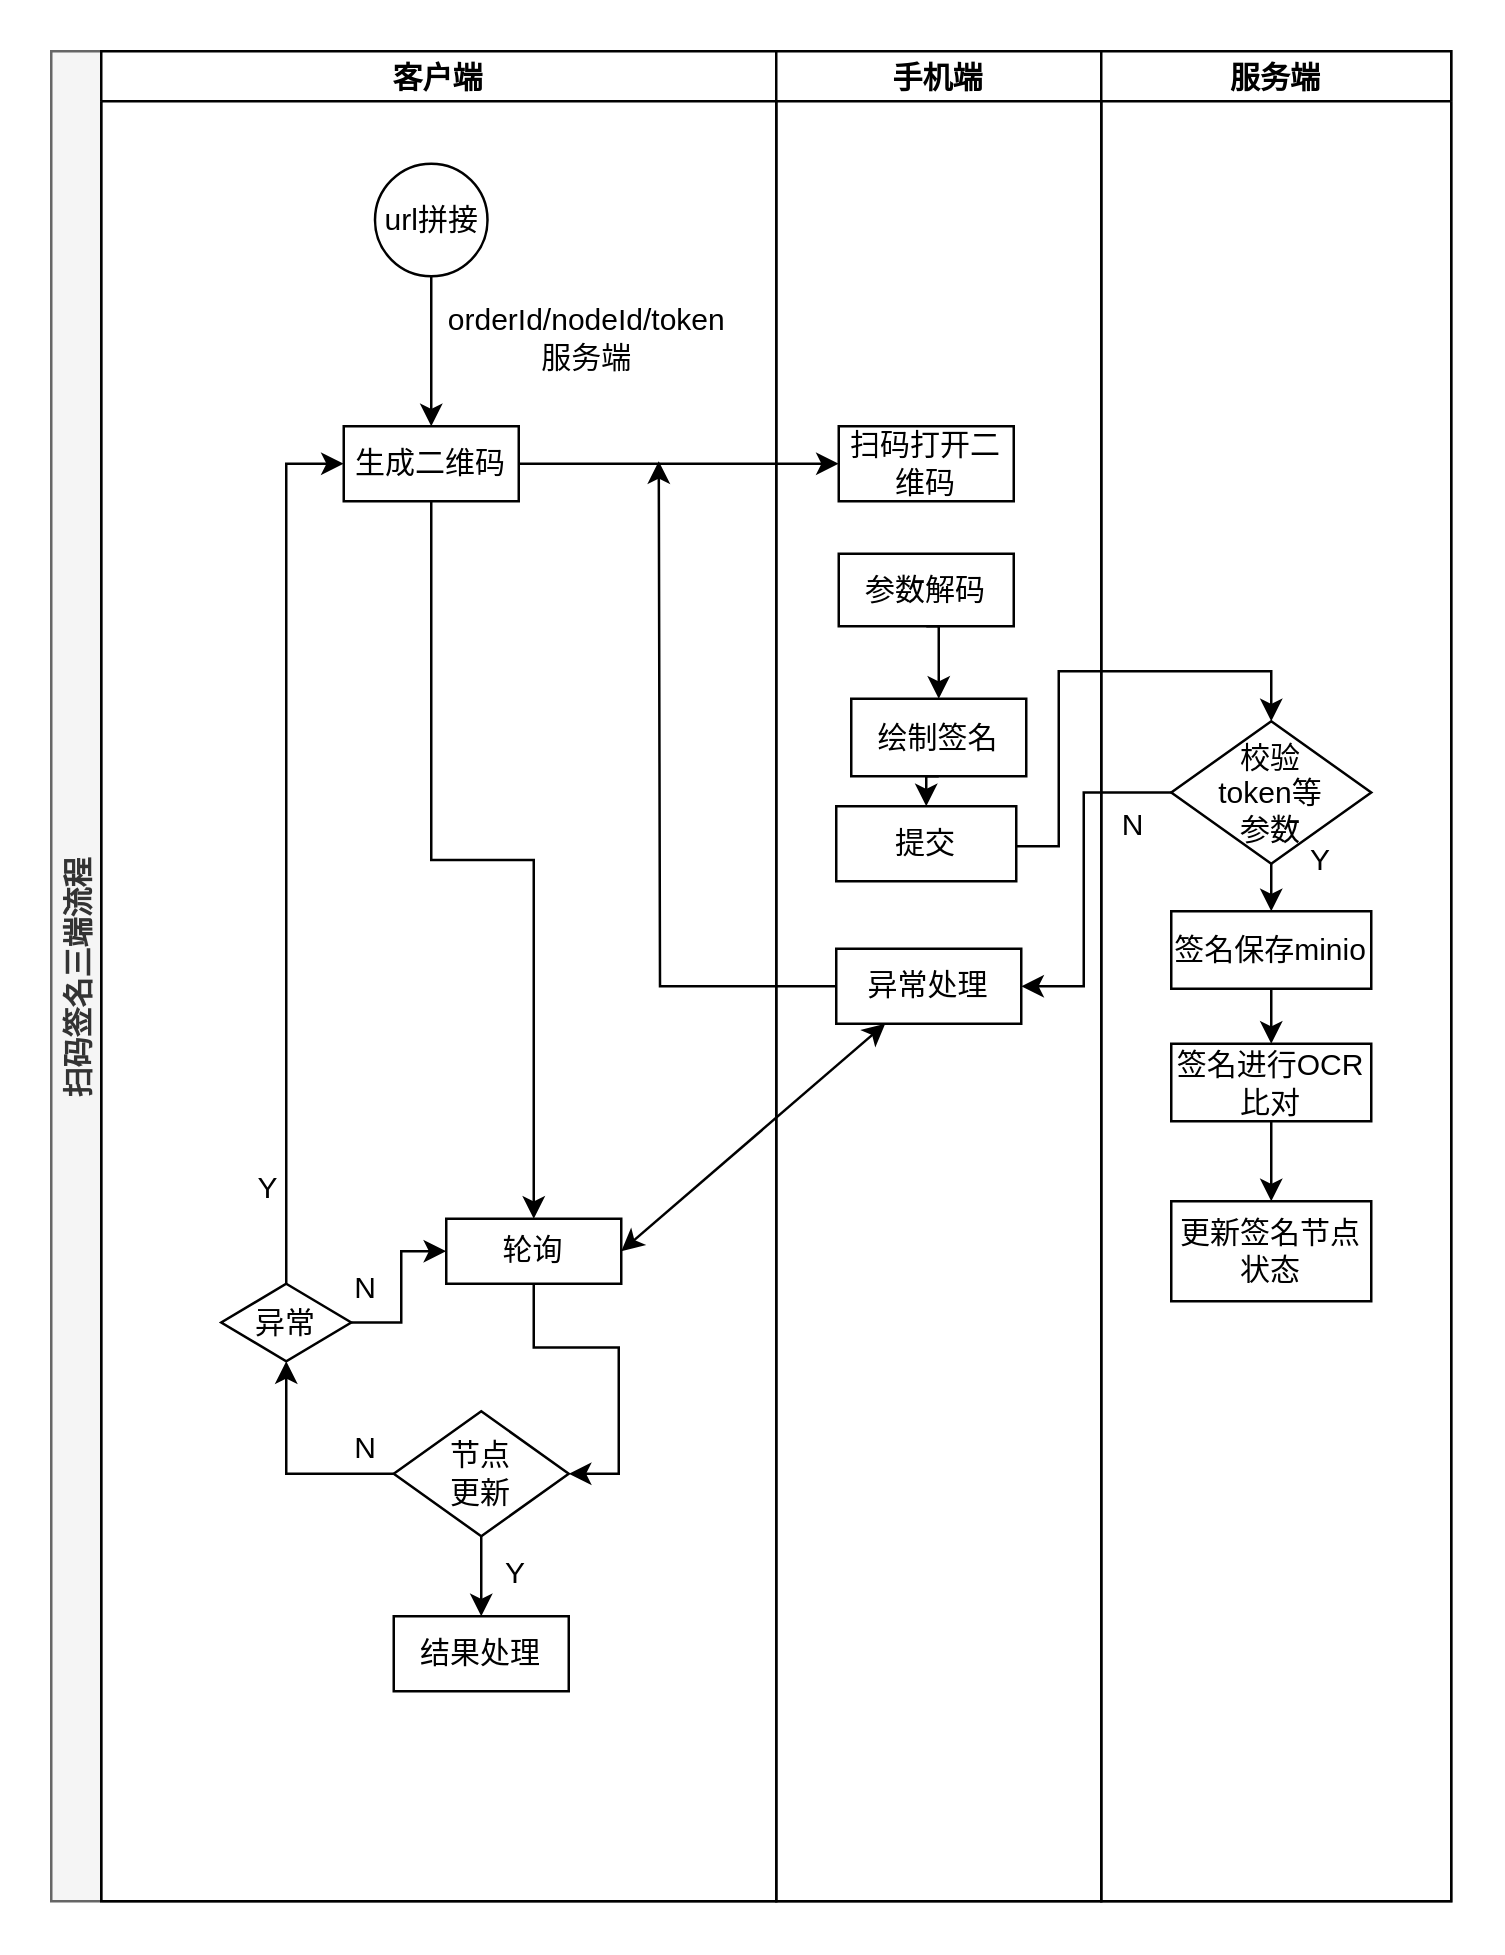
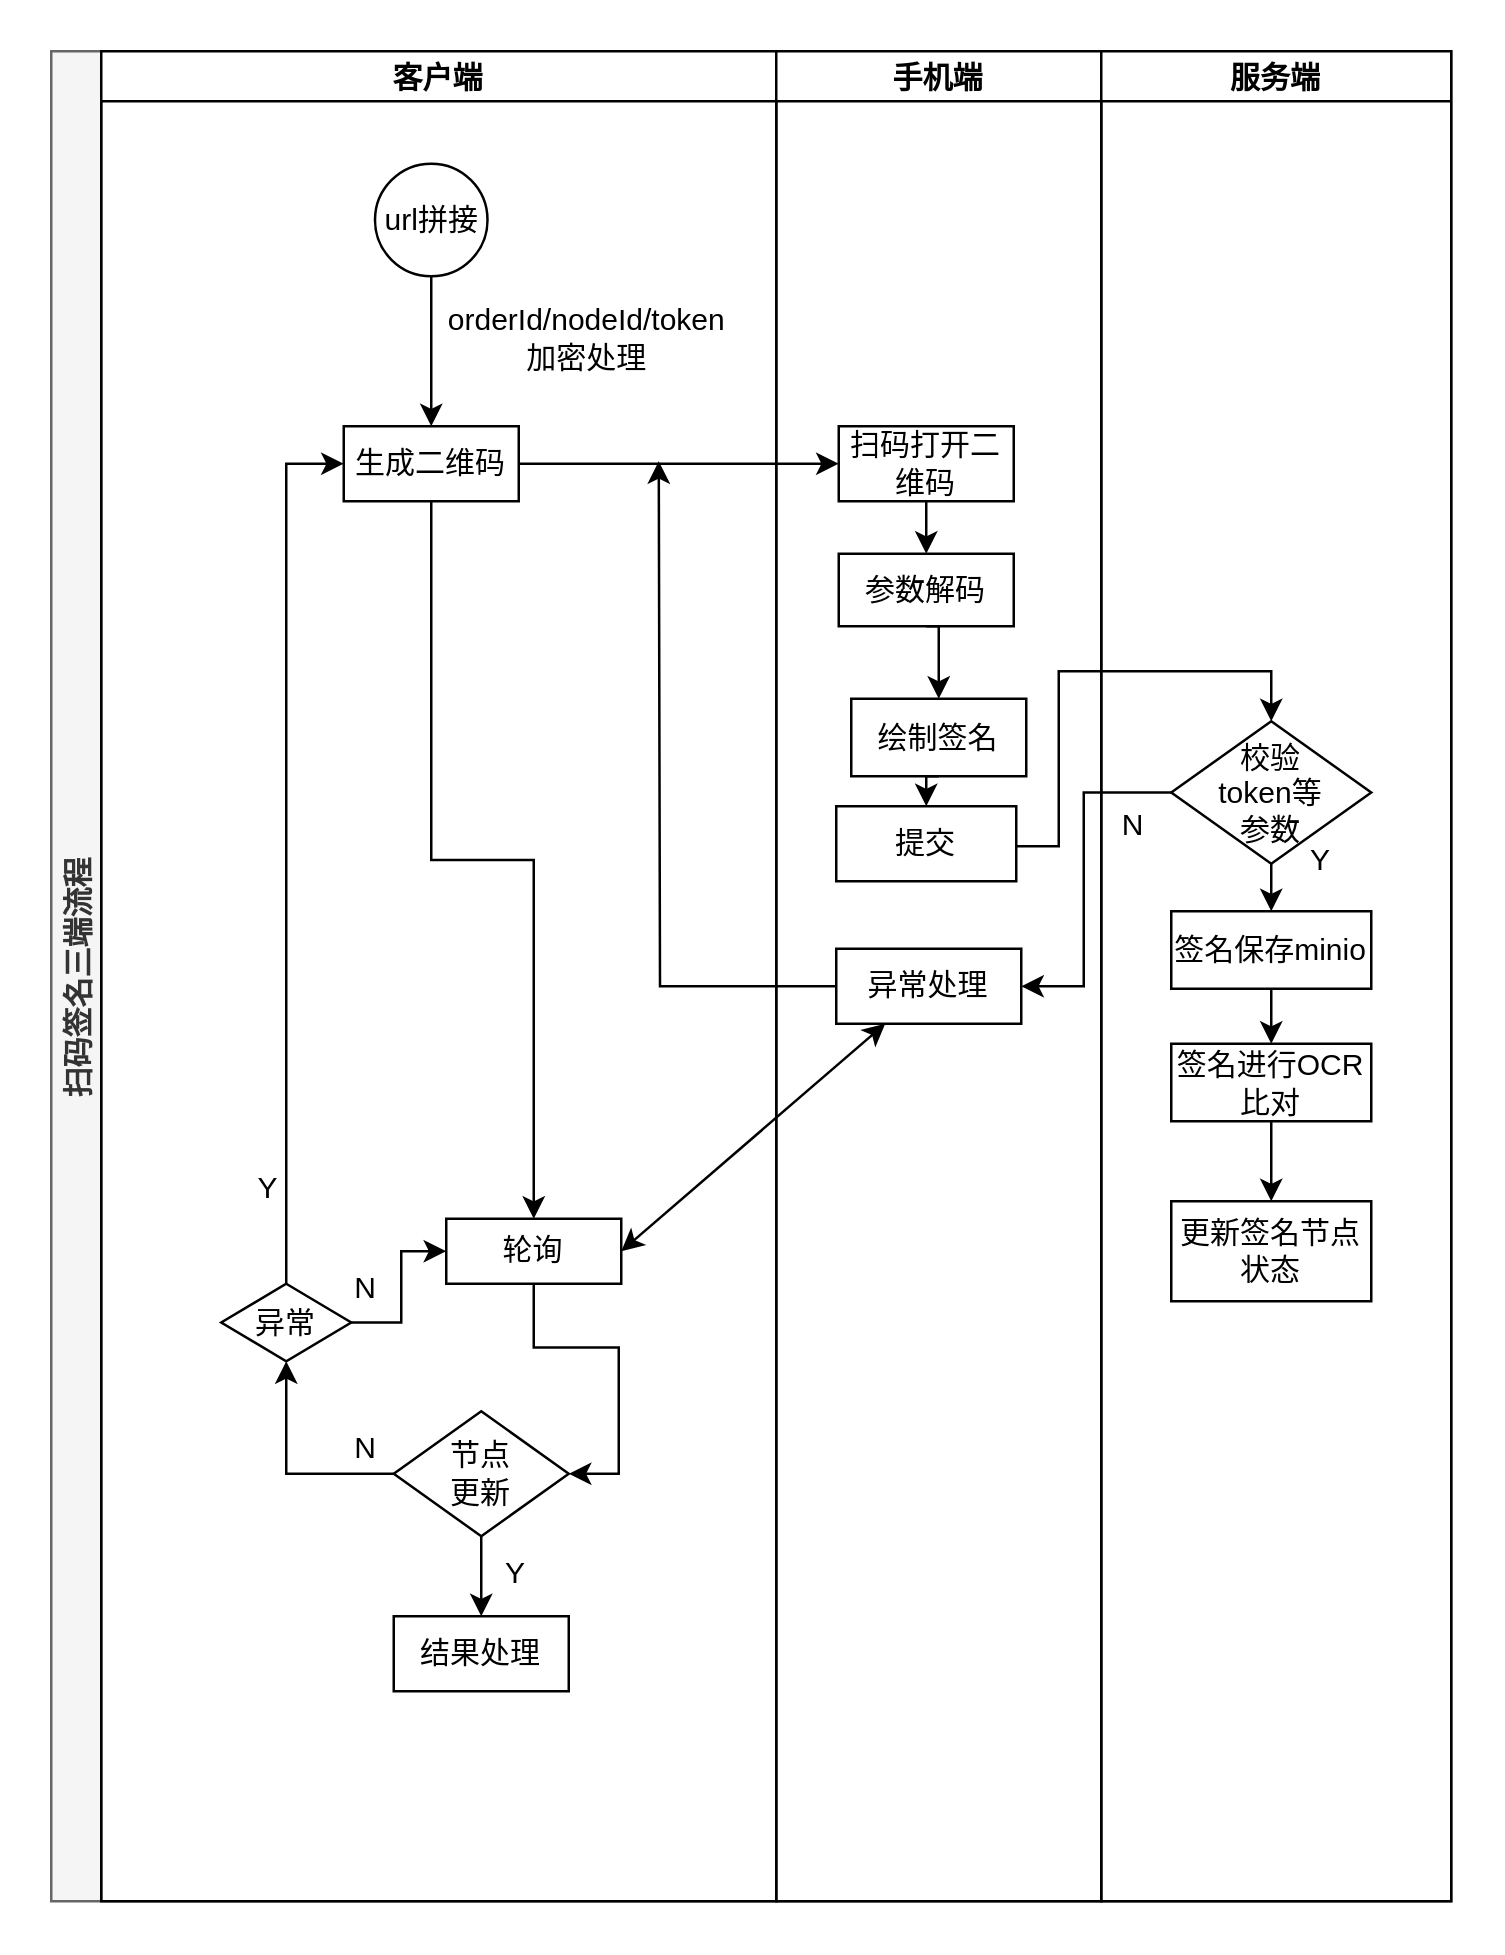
(588, 339) -> (588, 339)
none -> (926, 520)
